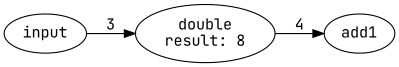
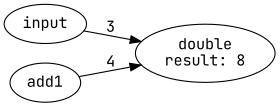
(294, 34) -> (105, 72)
